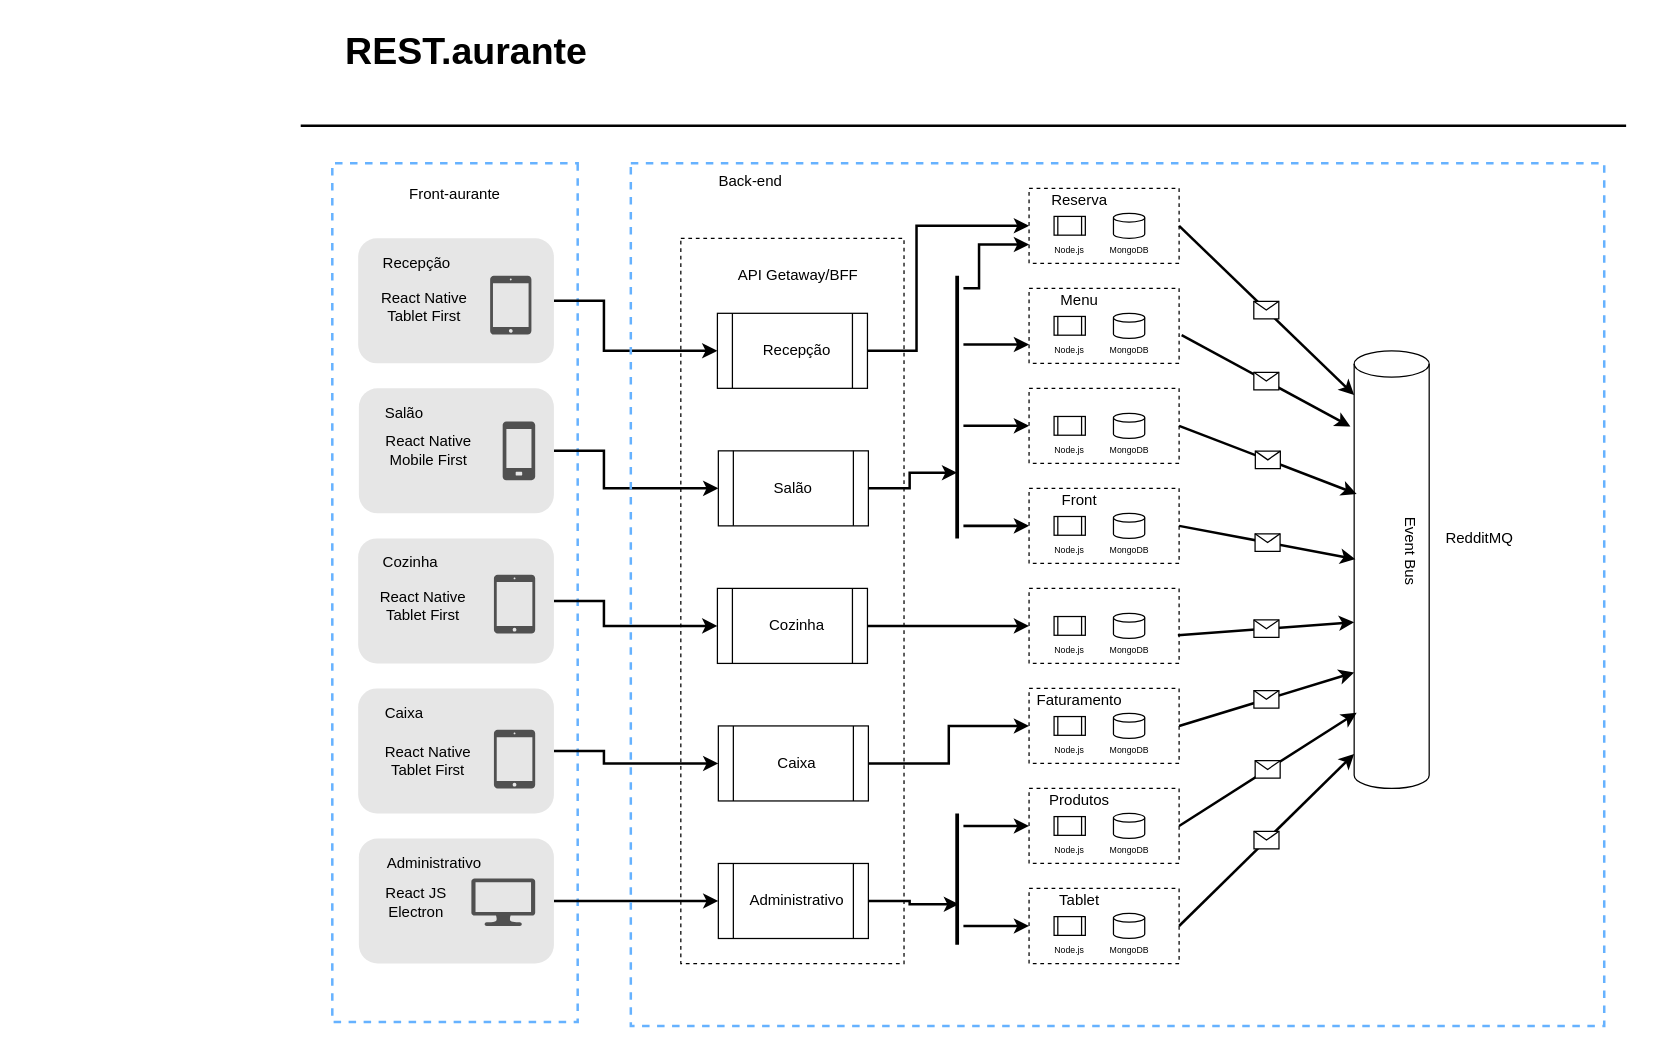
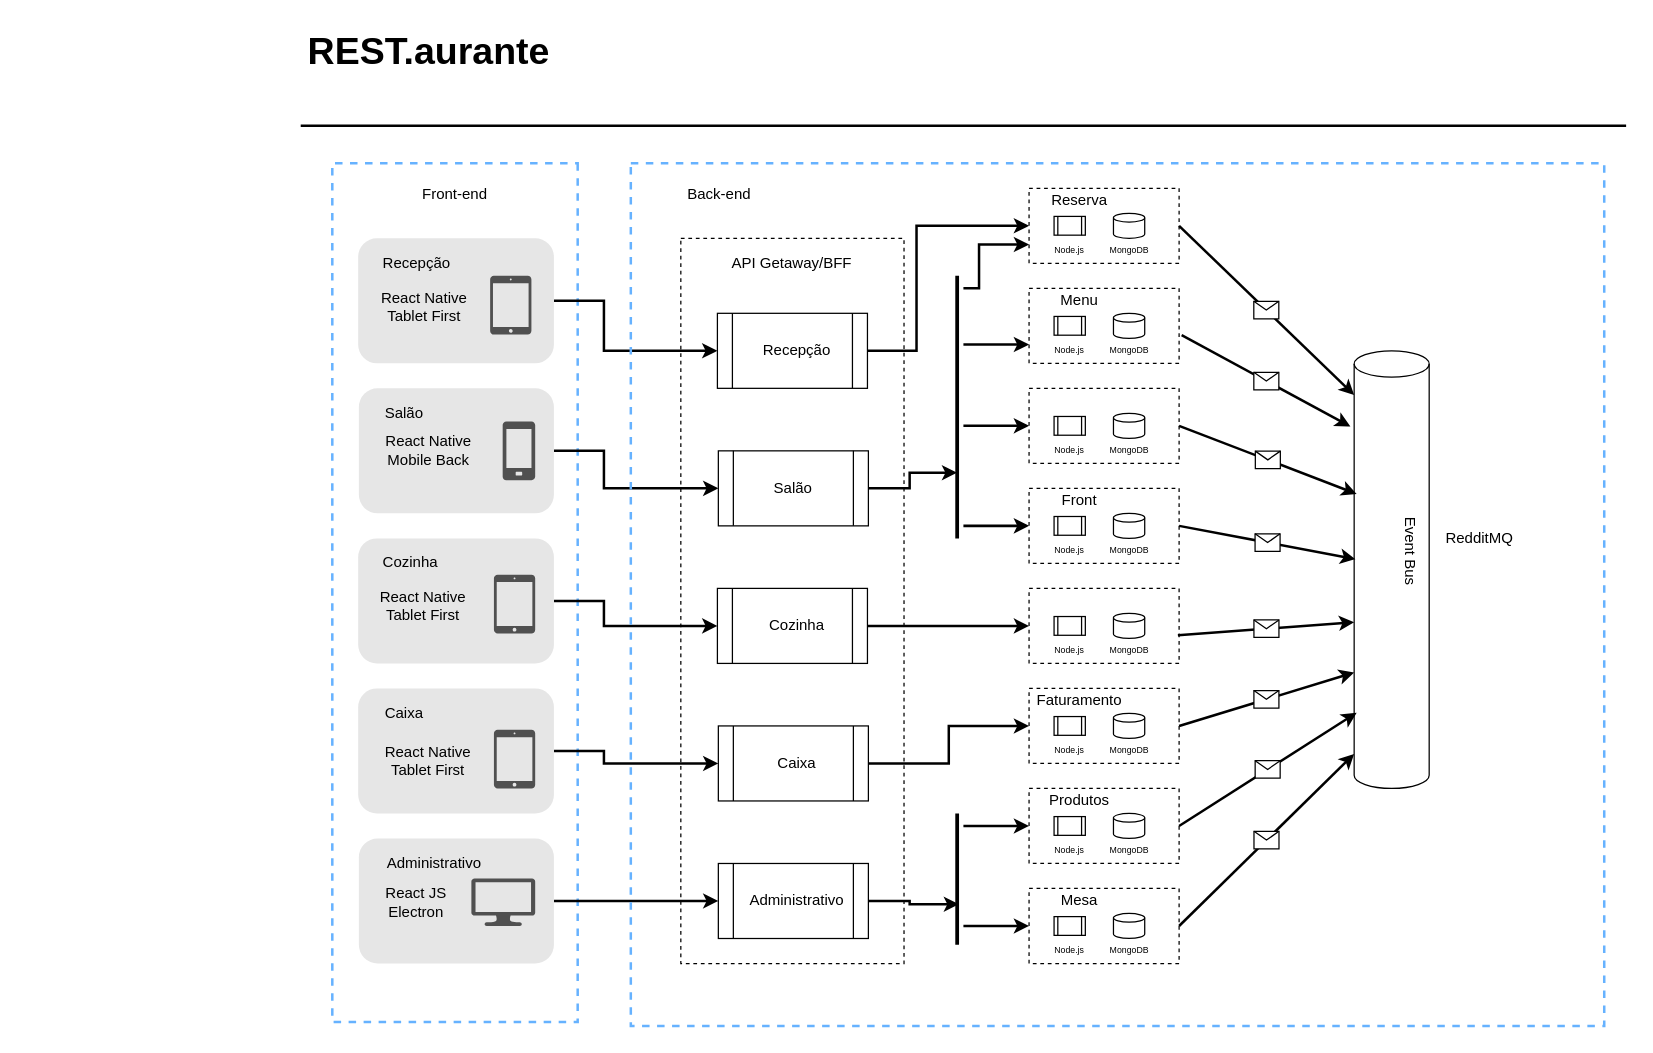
(474, 51) -> (437, 51)
(751, 182) -> (719, 194)
(455, 194) -> (455, 194)
(798, 276) -> (792, 263)
(429, 451) -> (429, 451)
(1079, 901) -> (1079, 901)
